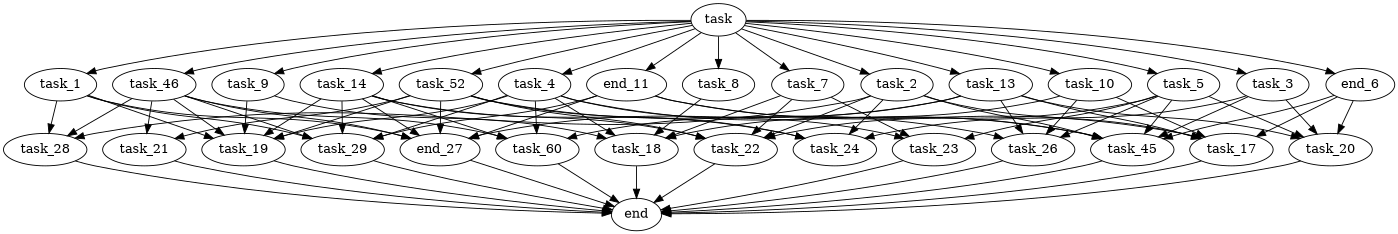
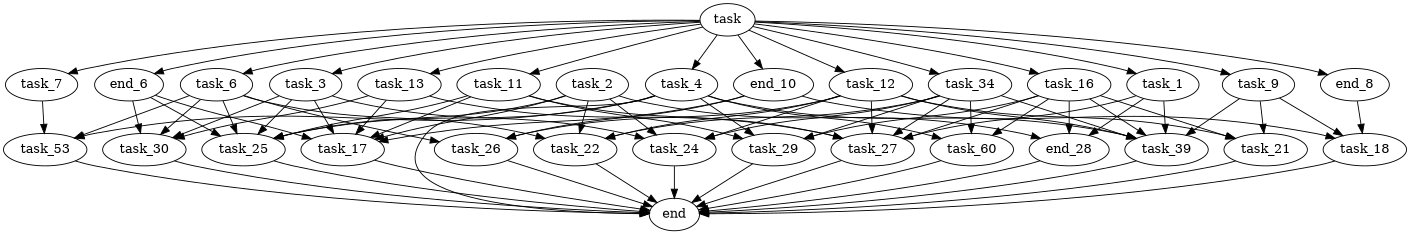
(801, 50) -> none
(154, 85) -> (1069, 85)
(342, 85) -> (970, 85)
(441, 85) -> (871, 85)
(627, 85) -> (499, 85)
(719, 85) -> (1355, 85)
(1090, 85) -> (774, 85)
(1184, 85) -> (216, 85)
(751, 106) -> none
none -> (322, 113)
(1009, 113) -> none
none -> (1262, 113)
(581, 114) -> (419, 149)
(775, 114) -> none
(195, 117) -> none
(769, 117) -> none
(45, 150) -> (1069, 150)
(244, 150) -> (1166, 150)
(440, 150) -> (873, 150)
(934, 150) -> (45, 150)
(1132, 150) -> (244, 150)
(1331, 150) -> (144, 150)
none -> (674, 178)
